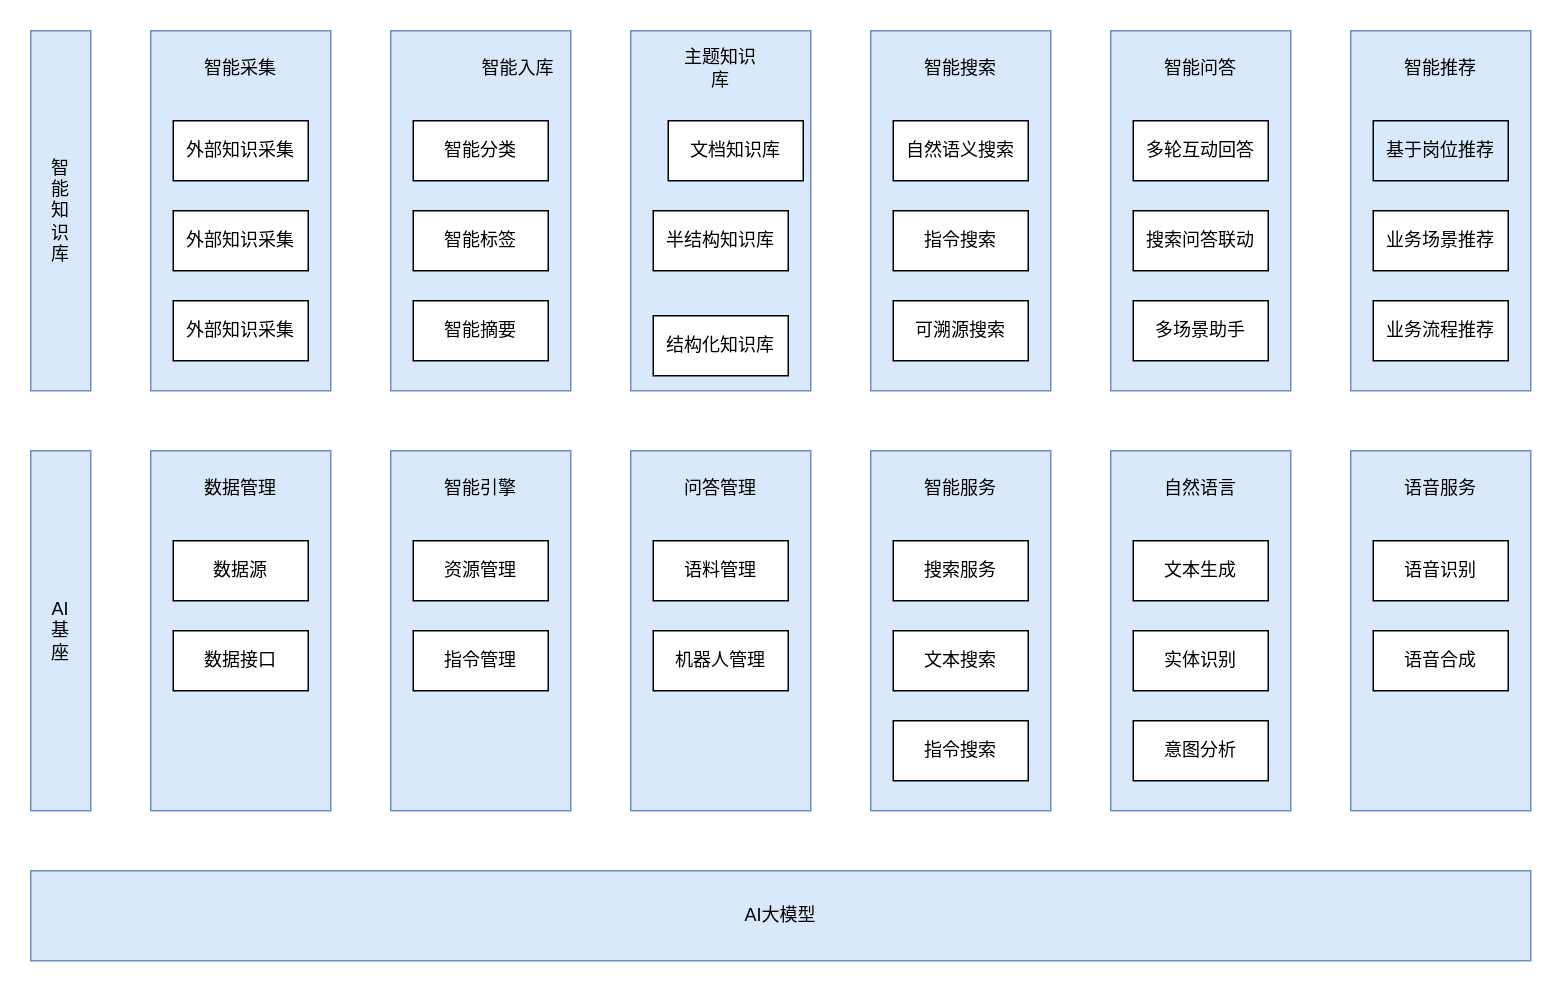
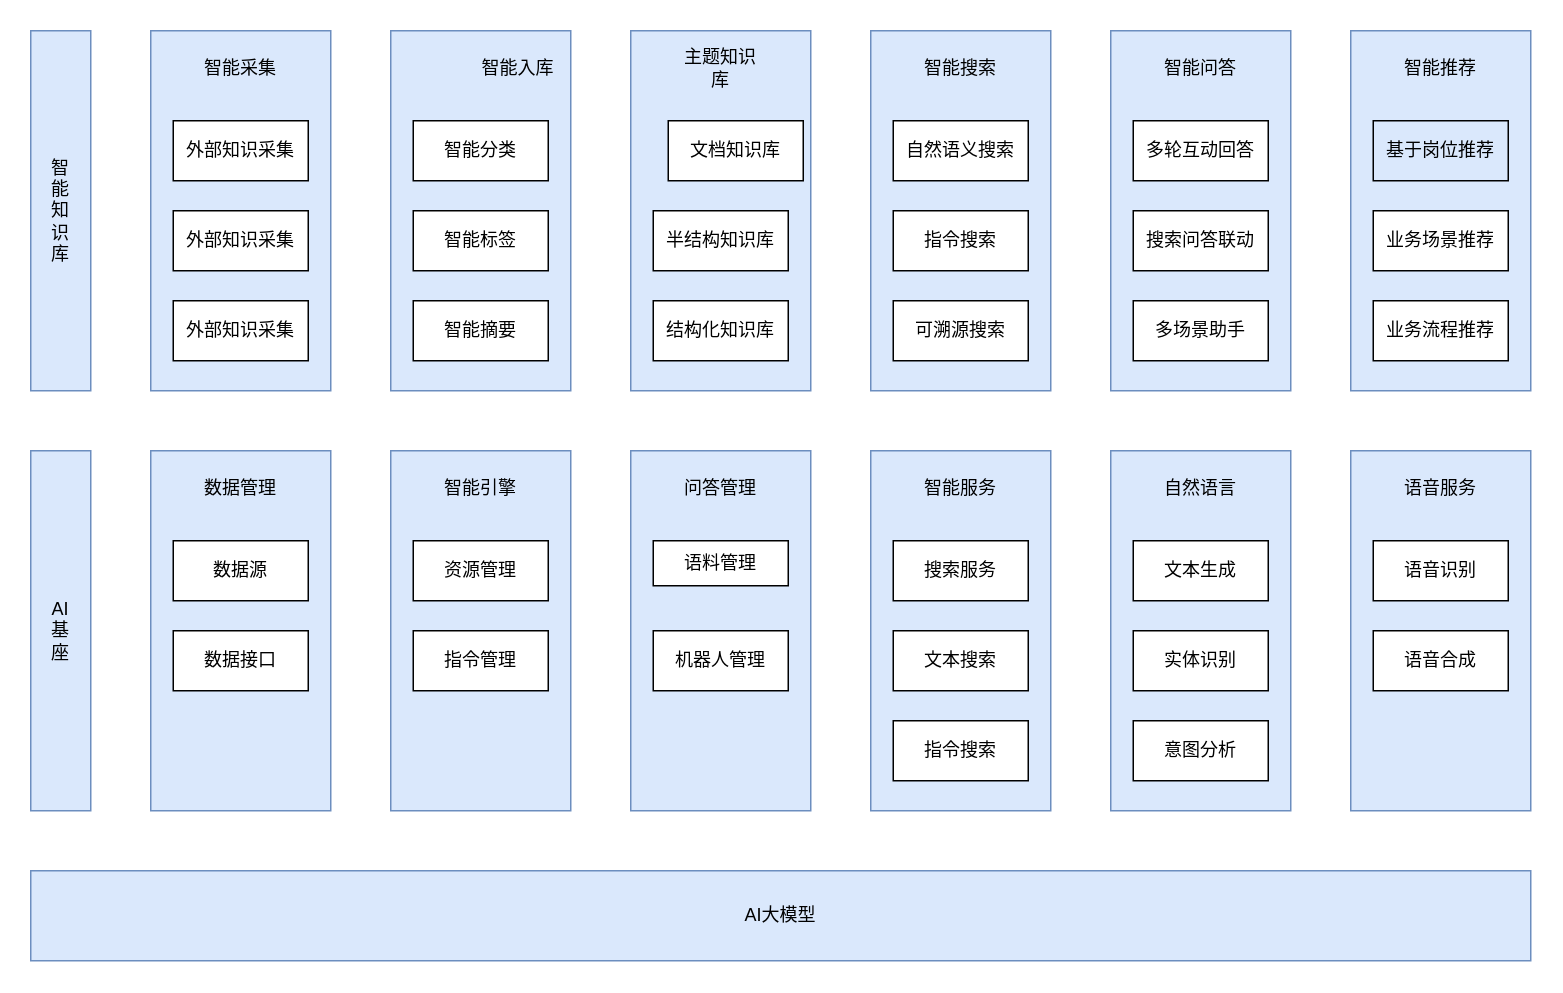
(721, 346) -> (721, 331)
(721, 571) -> (721, 563)
